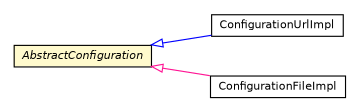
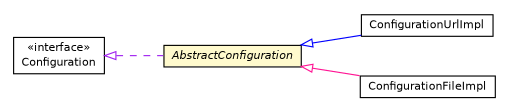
none -> (59, 56)
